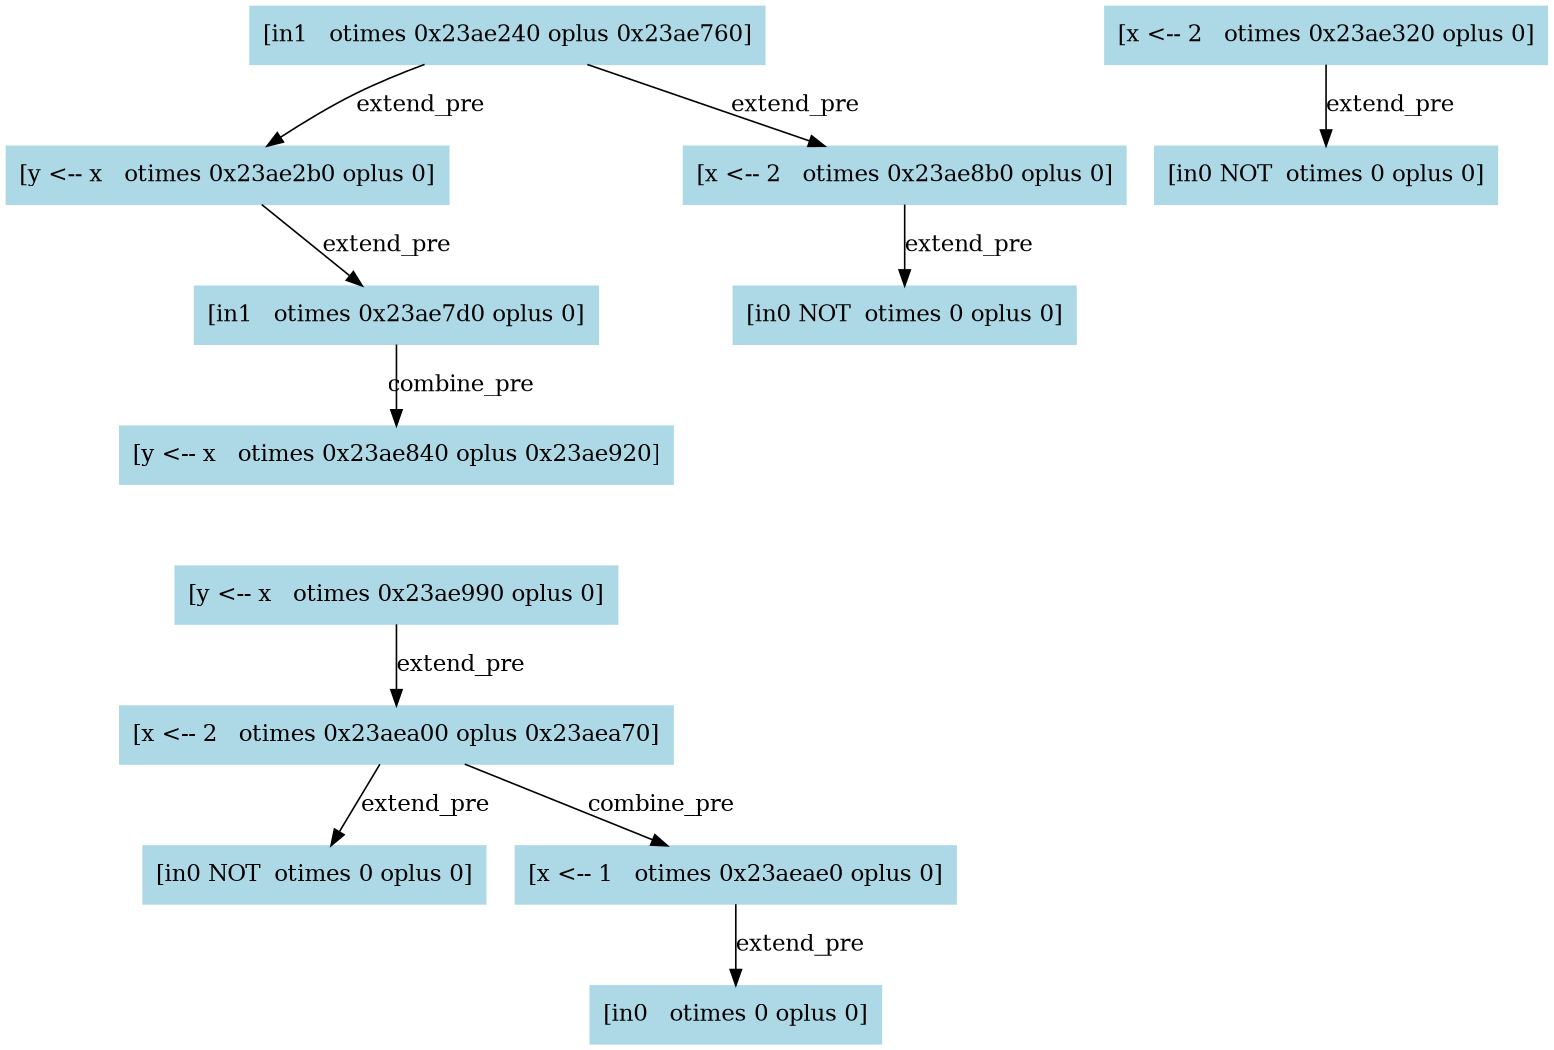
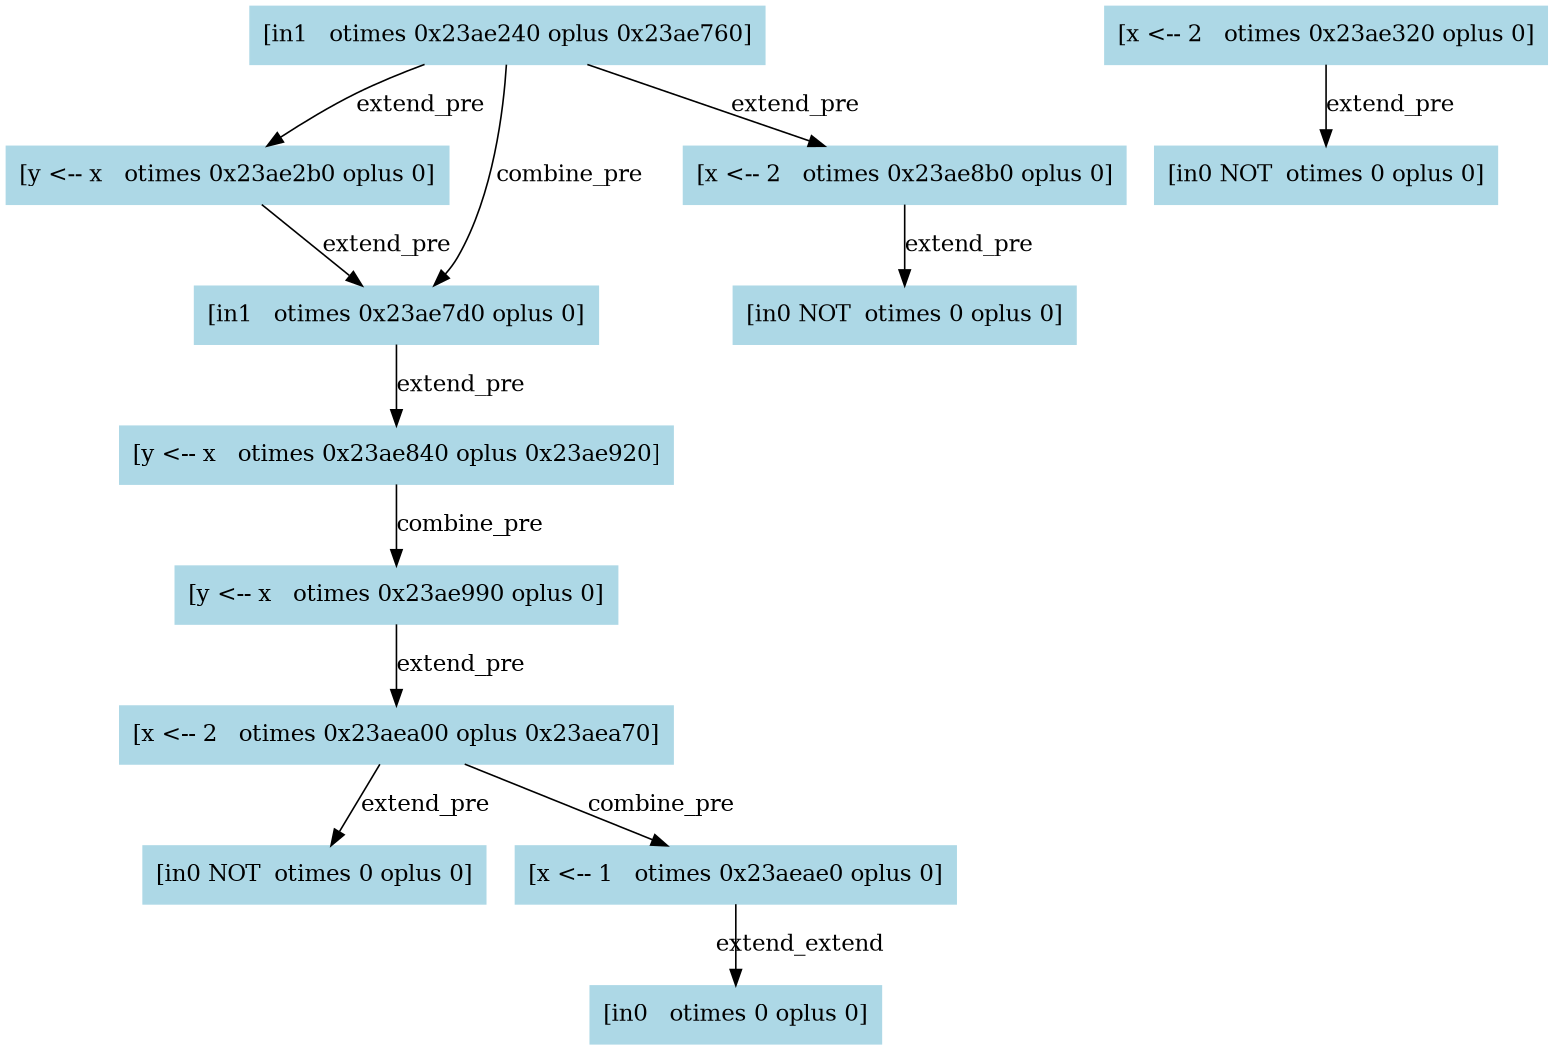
none -> (490, 174)
(461, 385) -> (461, 385)
none -> (396, 517)
(800, 945) -> (800, 945)
